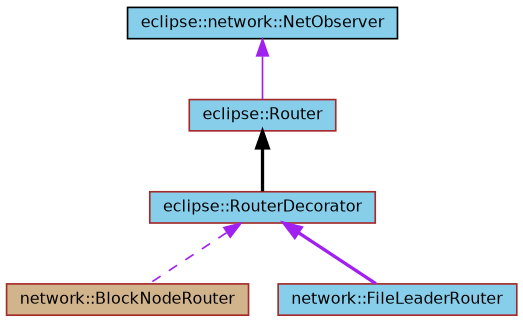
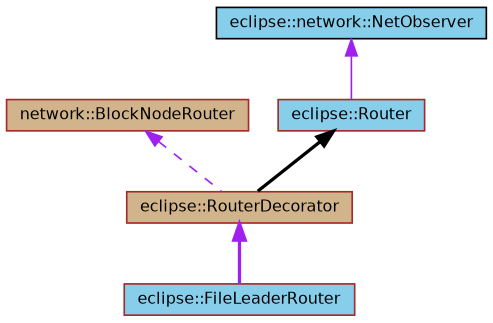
(263, 207) -> (239, 207)
(188, 258) -> (190, 166)
(397, 300) -> (239, 300)
